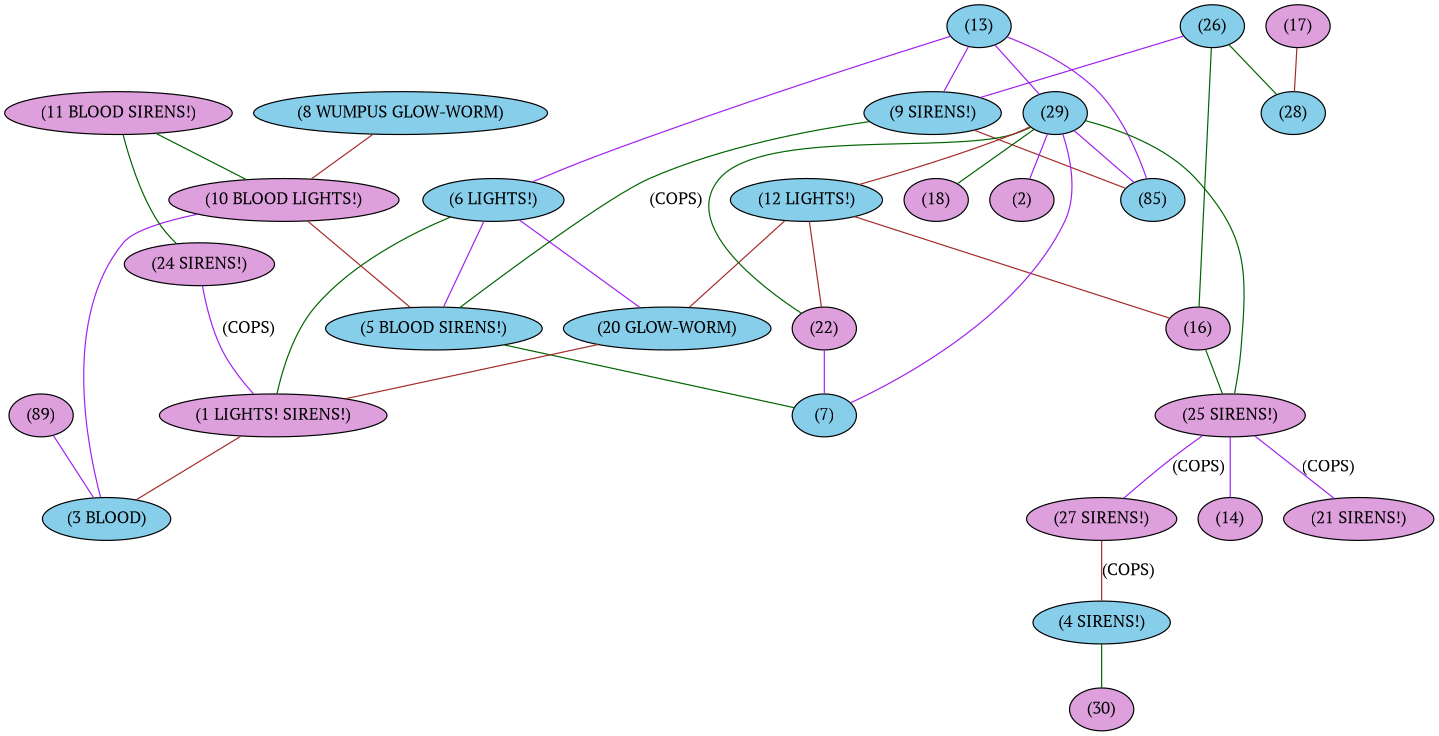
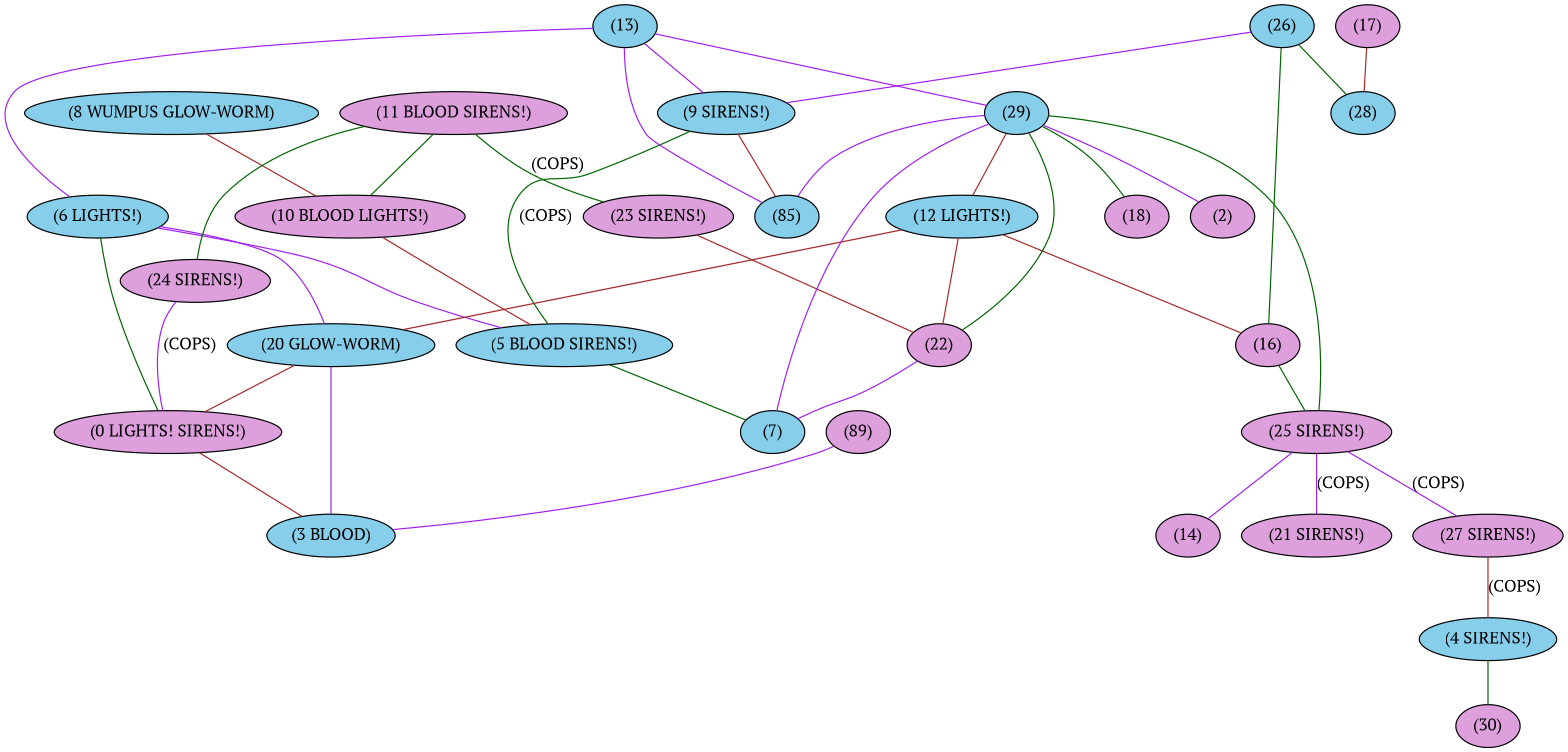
none -> (658, 217)
(88, 327) -> (331, 440)
(273, 415) -> (168, 432)
